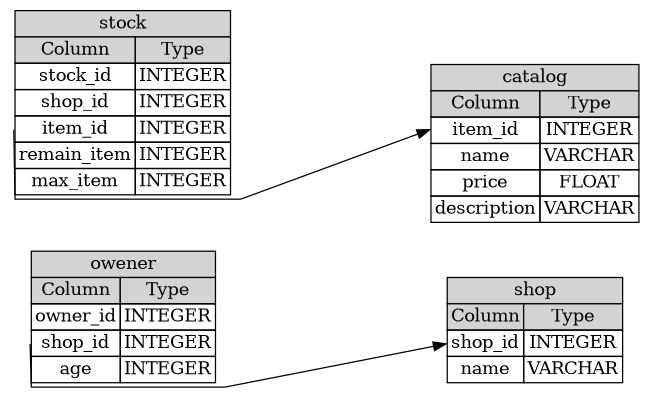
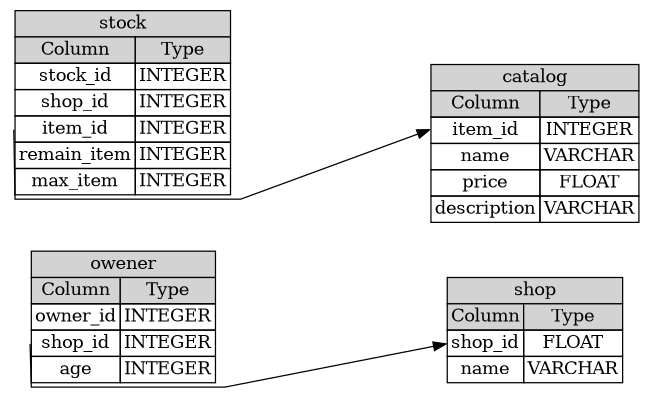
(573, 343) -> (573, 343)
